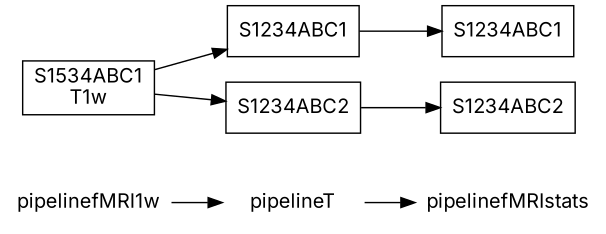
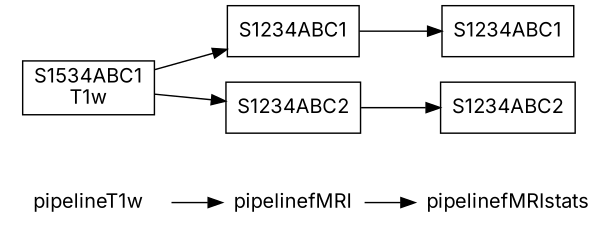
(89, 203) -> (89, 203)
(293, 203) -> (293, 203)
